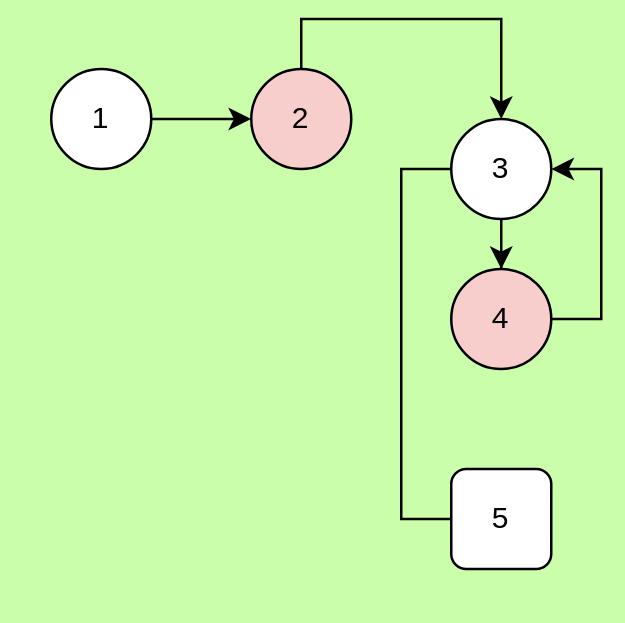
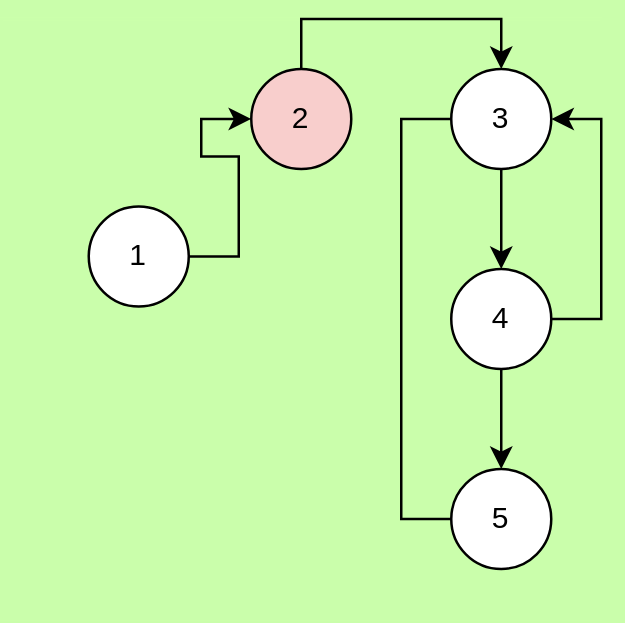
(101, 119) -> (139, 256)
(501, 169) -> (501, 119)
(501, 319) -> (501, 319)
none -> (501, 411)
(501, 519) -> (501, 519)
